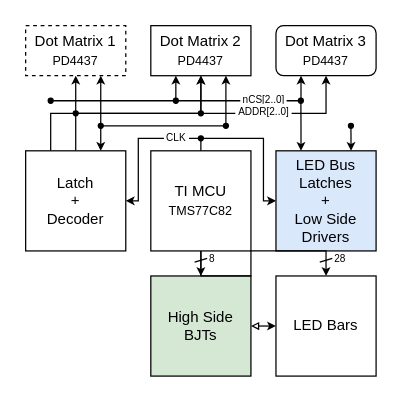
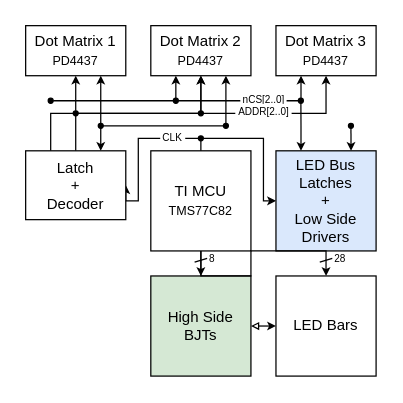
(76, 51) -> (76, 51)
(326, 51) -> (326, 51)
(76, 201) -> (76, 185)
